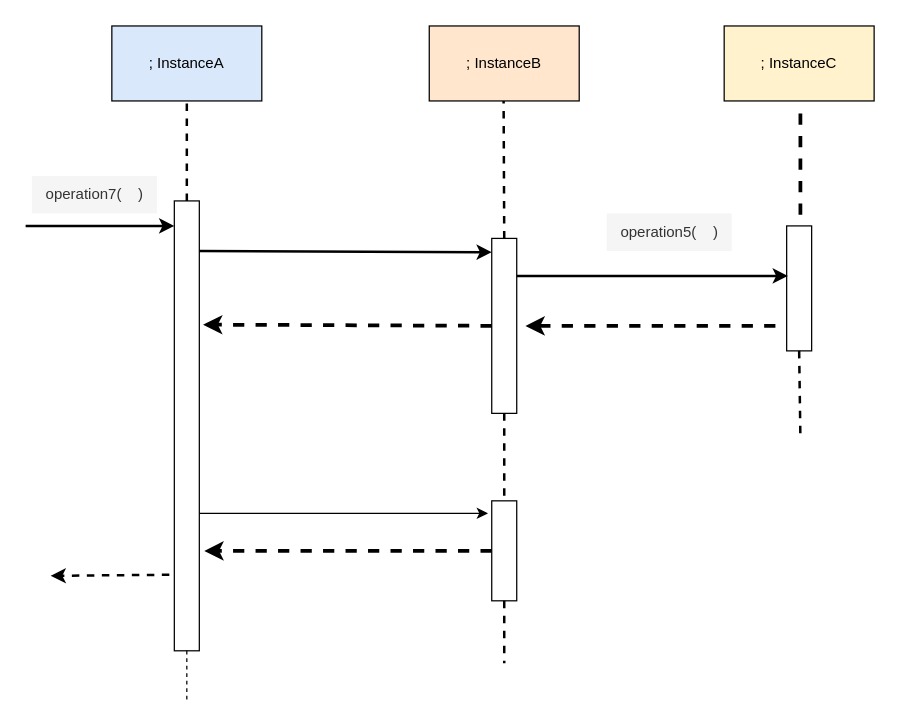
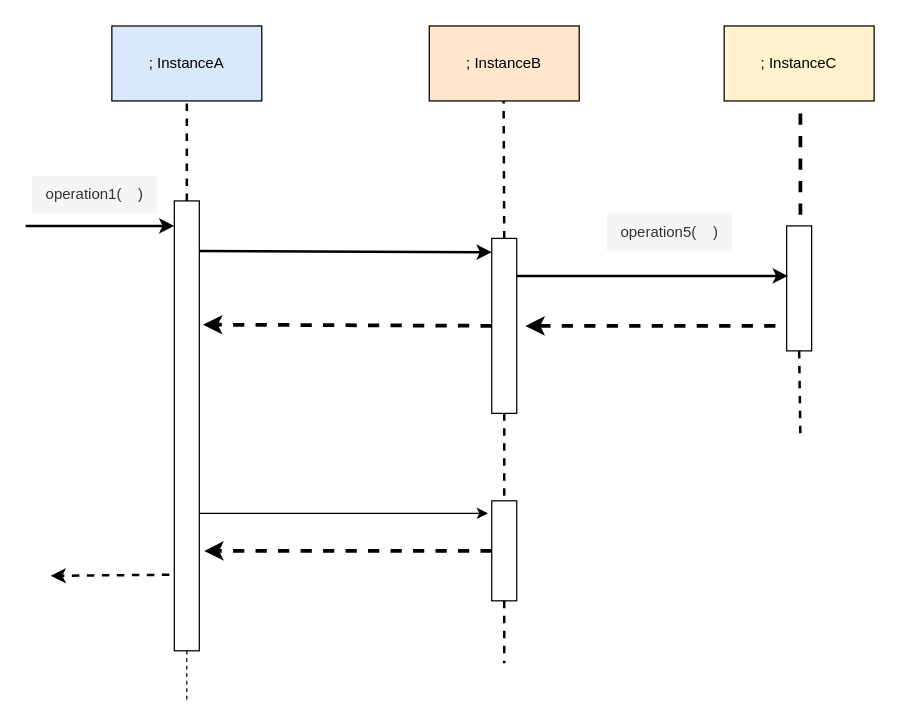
(95, 194) -> (95, 194)
